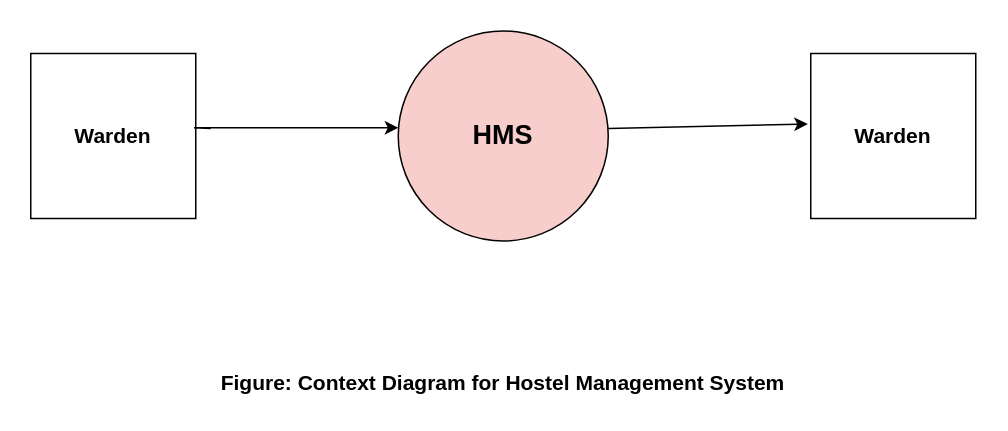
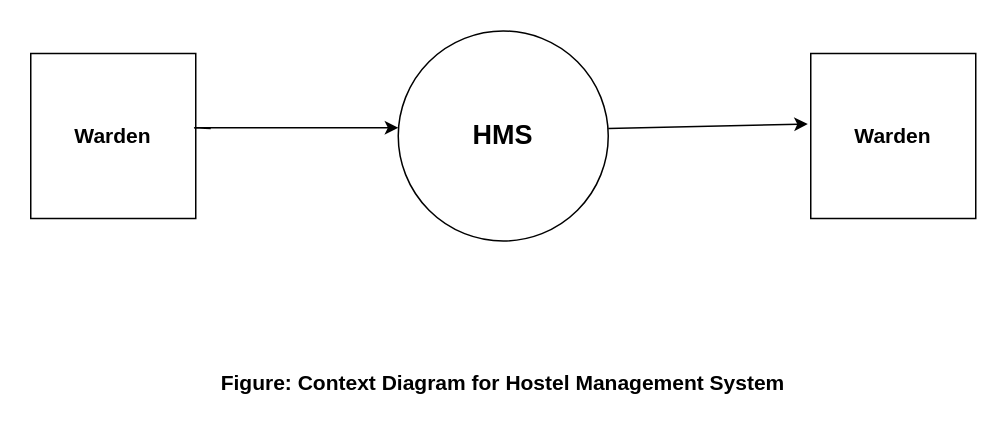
(503, 136) -> (503, 136)
